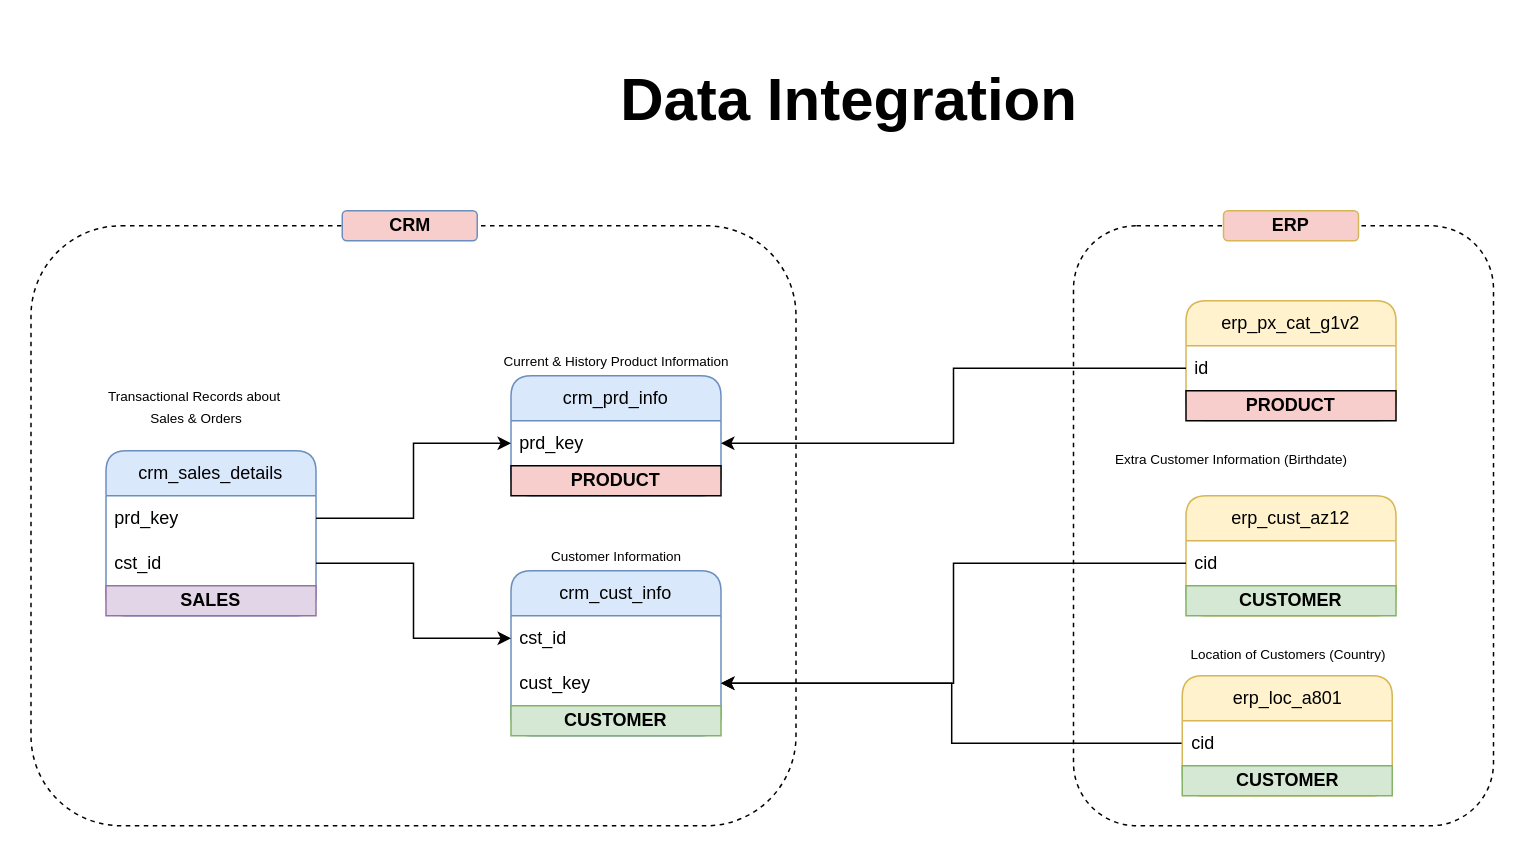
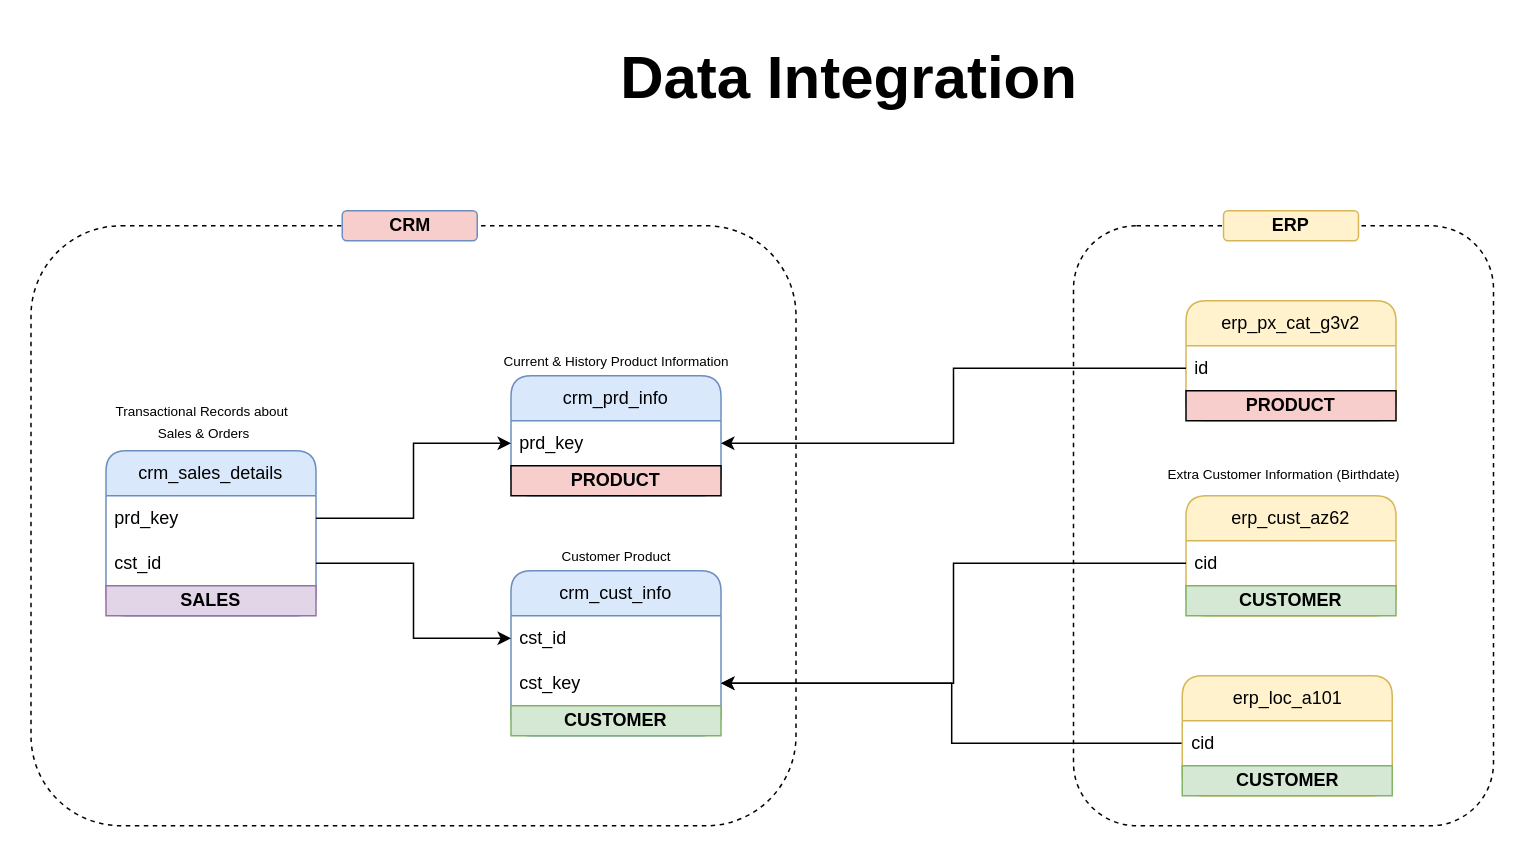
(848, 98) -> (848, 76)
(1291, 226) -> (1291, 226)
(1291, 323) -> (1291, 323)
(196, 406) -> (203, 421)
(1231, 458) -> (1283, 473)
(1291, 518) -> (1291, 518)
(617, 556) -> (617, 556)
(1287, 653) -> none
(560, 683) -> (555, 683)
(1288, 698) -> (1288, 698)
